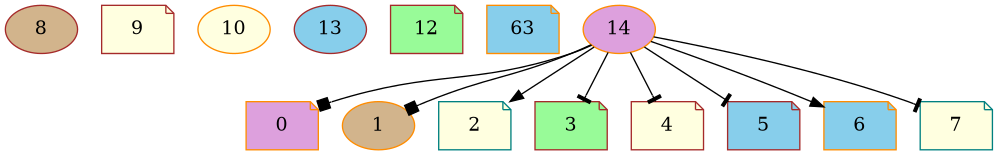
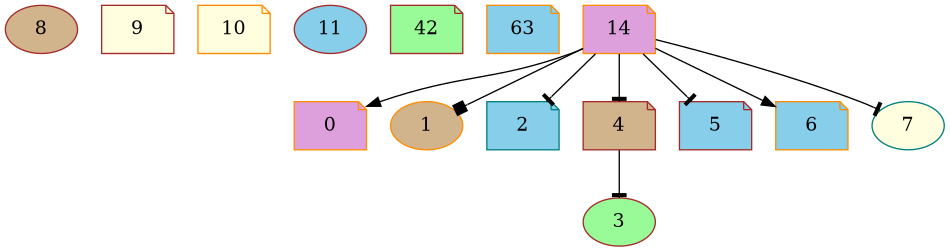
(234, 29) -> (234, 29)
(330, 29) -> (330, 29)
(427, 29) -> (427, 29)
(619, 29) -> (619, 29)
(558, 71) -> (573, 75)
(597, 74) -> (619, 171)
(463, 77) -> (482, 77)
(475, 126) -> (523, 126)
(571, 126) -> (619, 222)
(667, 126) -> (619, 126)
(956, 126) -> (908, 126)
